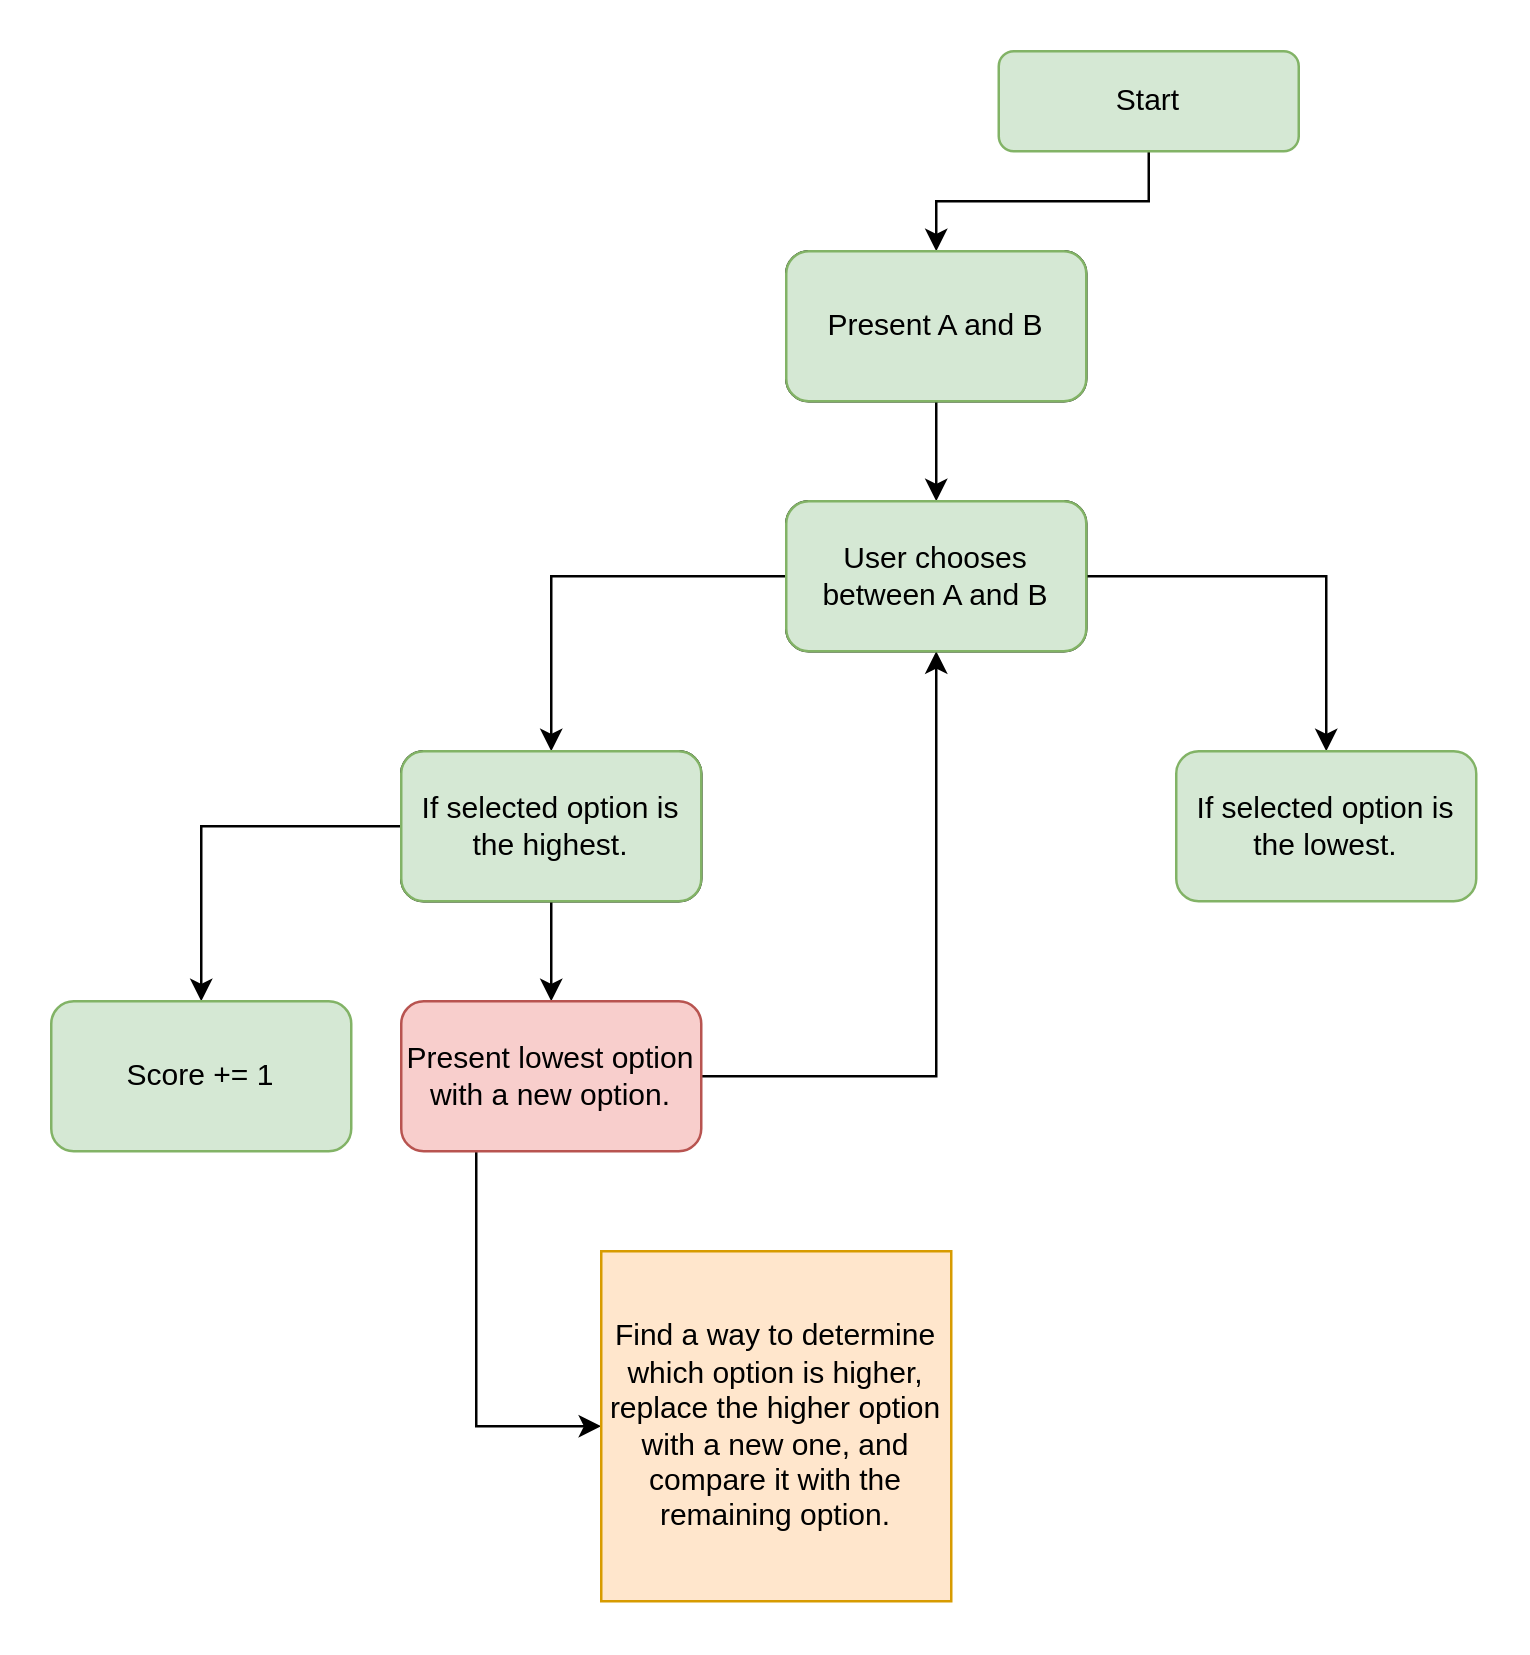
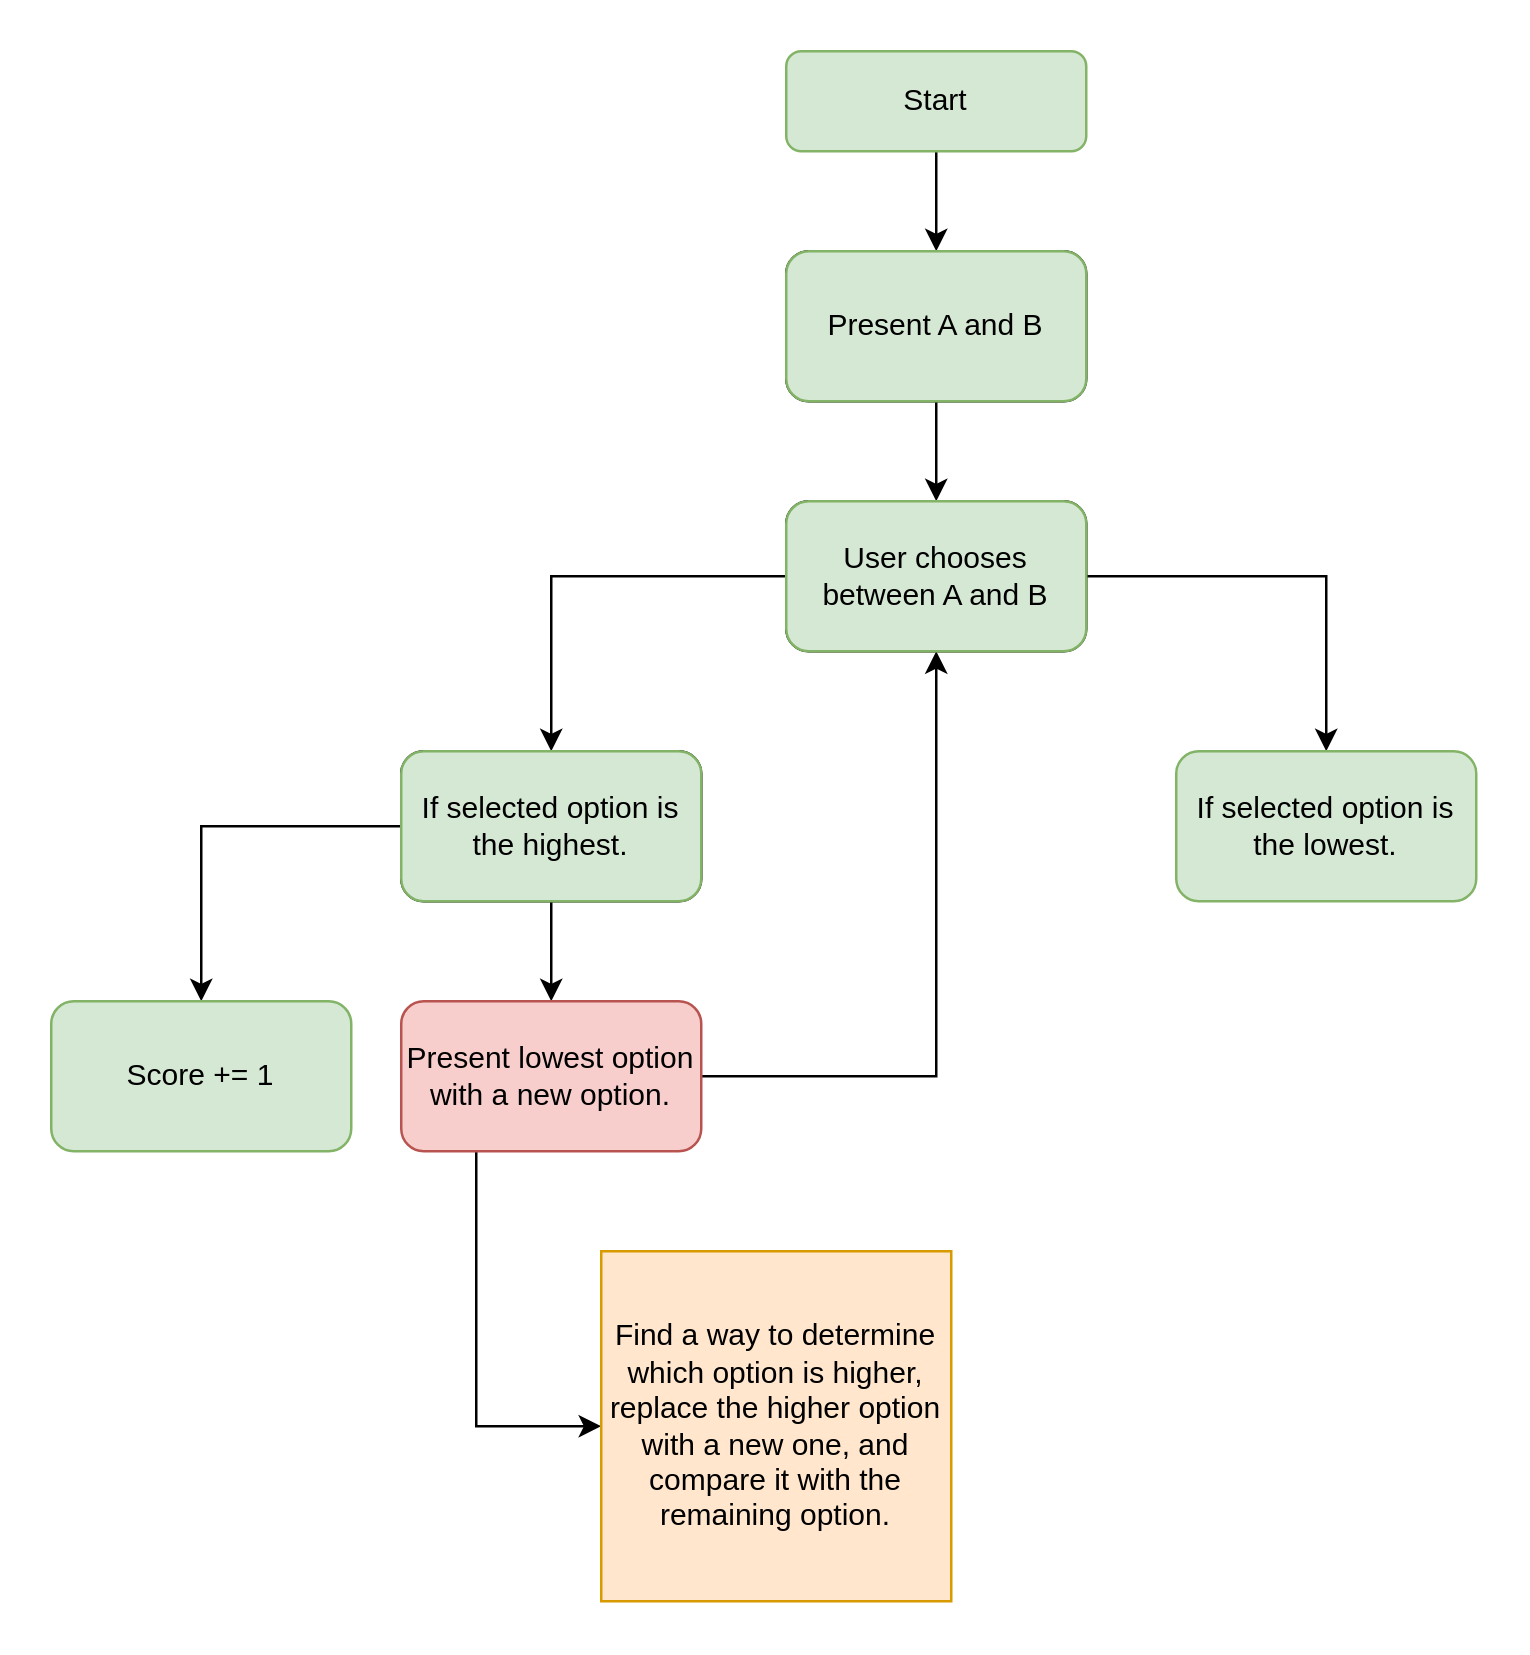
(1149, 101) -> (936, 101)
